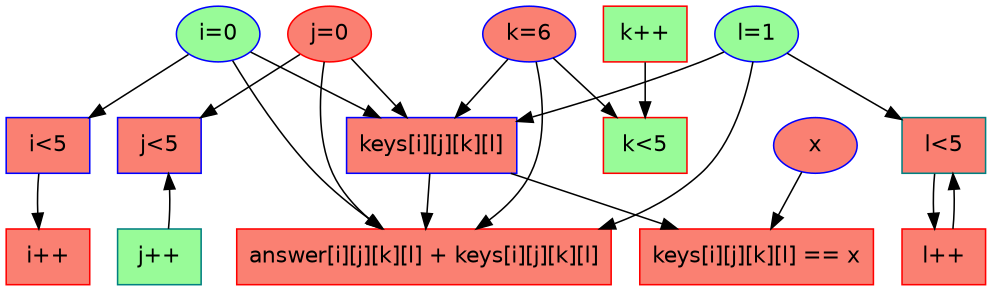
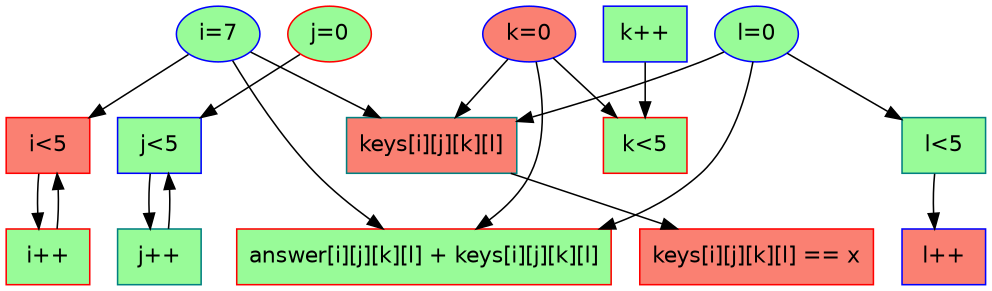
(218, 34) -> (218, 34)
(330, 34) -> (330, 34)
(529, 34) -> (529, 34)
(645, 34) -> (645, 34)
(757, 34) -> (757, 34)
(374, 82) -> none
(48, 145) -> (48, 145)
(159, 145) -> (159, 145)
(432, 145) -> (432, 145)
(815, 145) -> none
(944, 145) -> (944, 145)
(324, 147) -> none
none -> (149, 194)
(428, 194) -> none
none -> (58, 209)
(954, 209) -> none
(48, 257) -> (48, 257)
(424, 257) -> (424, 257)
(944, 257) -> (944, 257)
